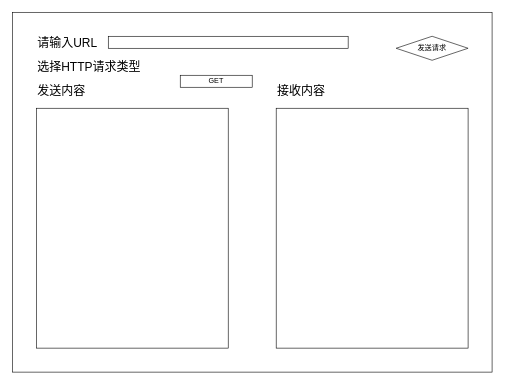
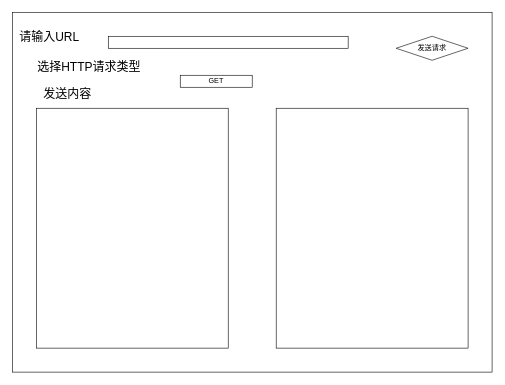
(72, 42) -> (54, 36)
(66, 90) -> (72, 93)
(306, 90) -> none
